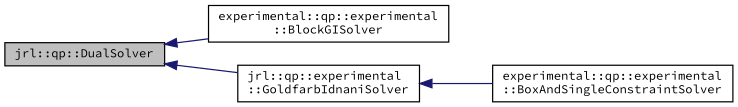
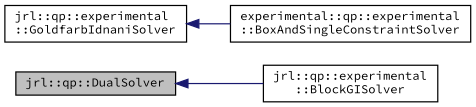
(329, 24) -> (351, 84)
(207, 69) -> none
